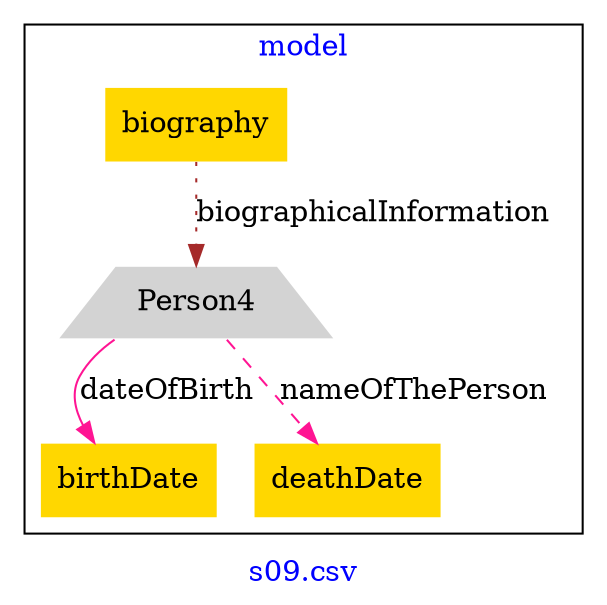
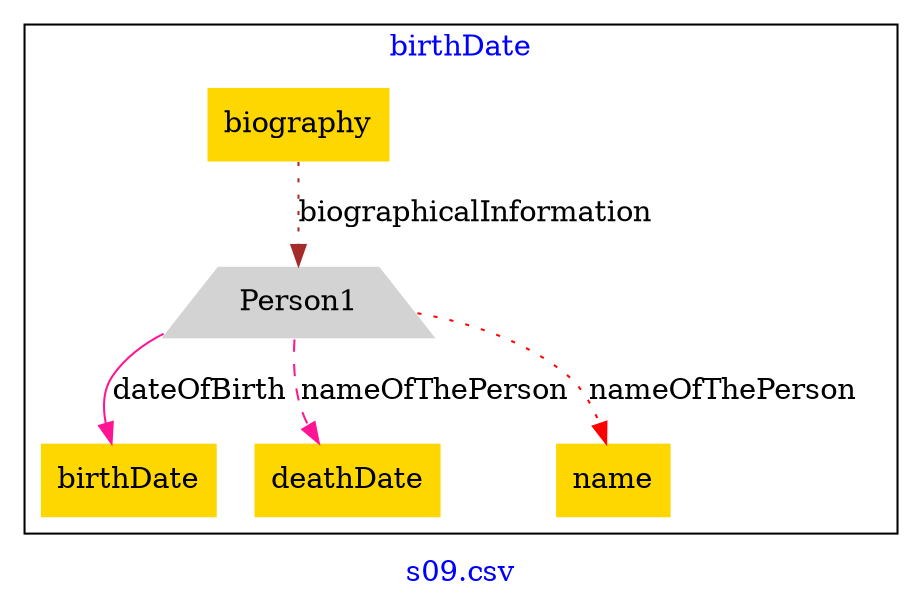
(304, 48) -> (461, 48)
(196, 303) -> (298, 303)
none -> (613, 480)
